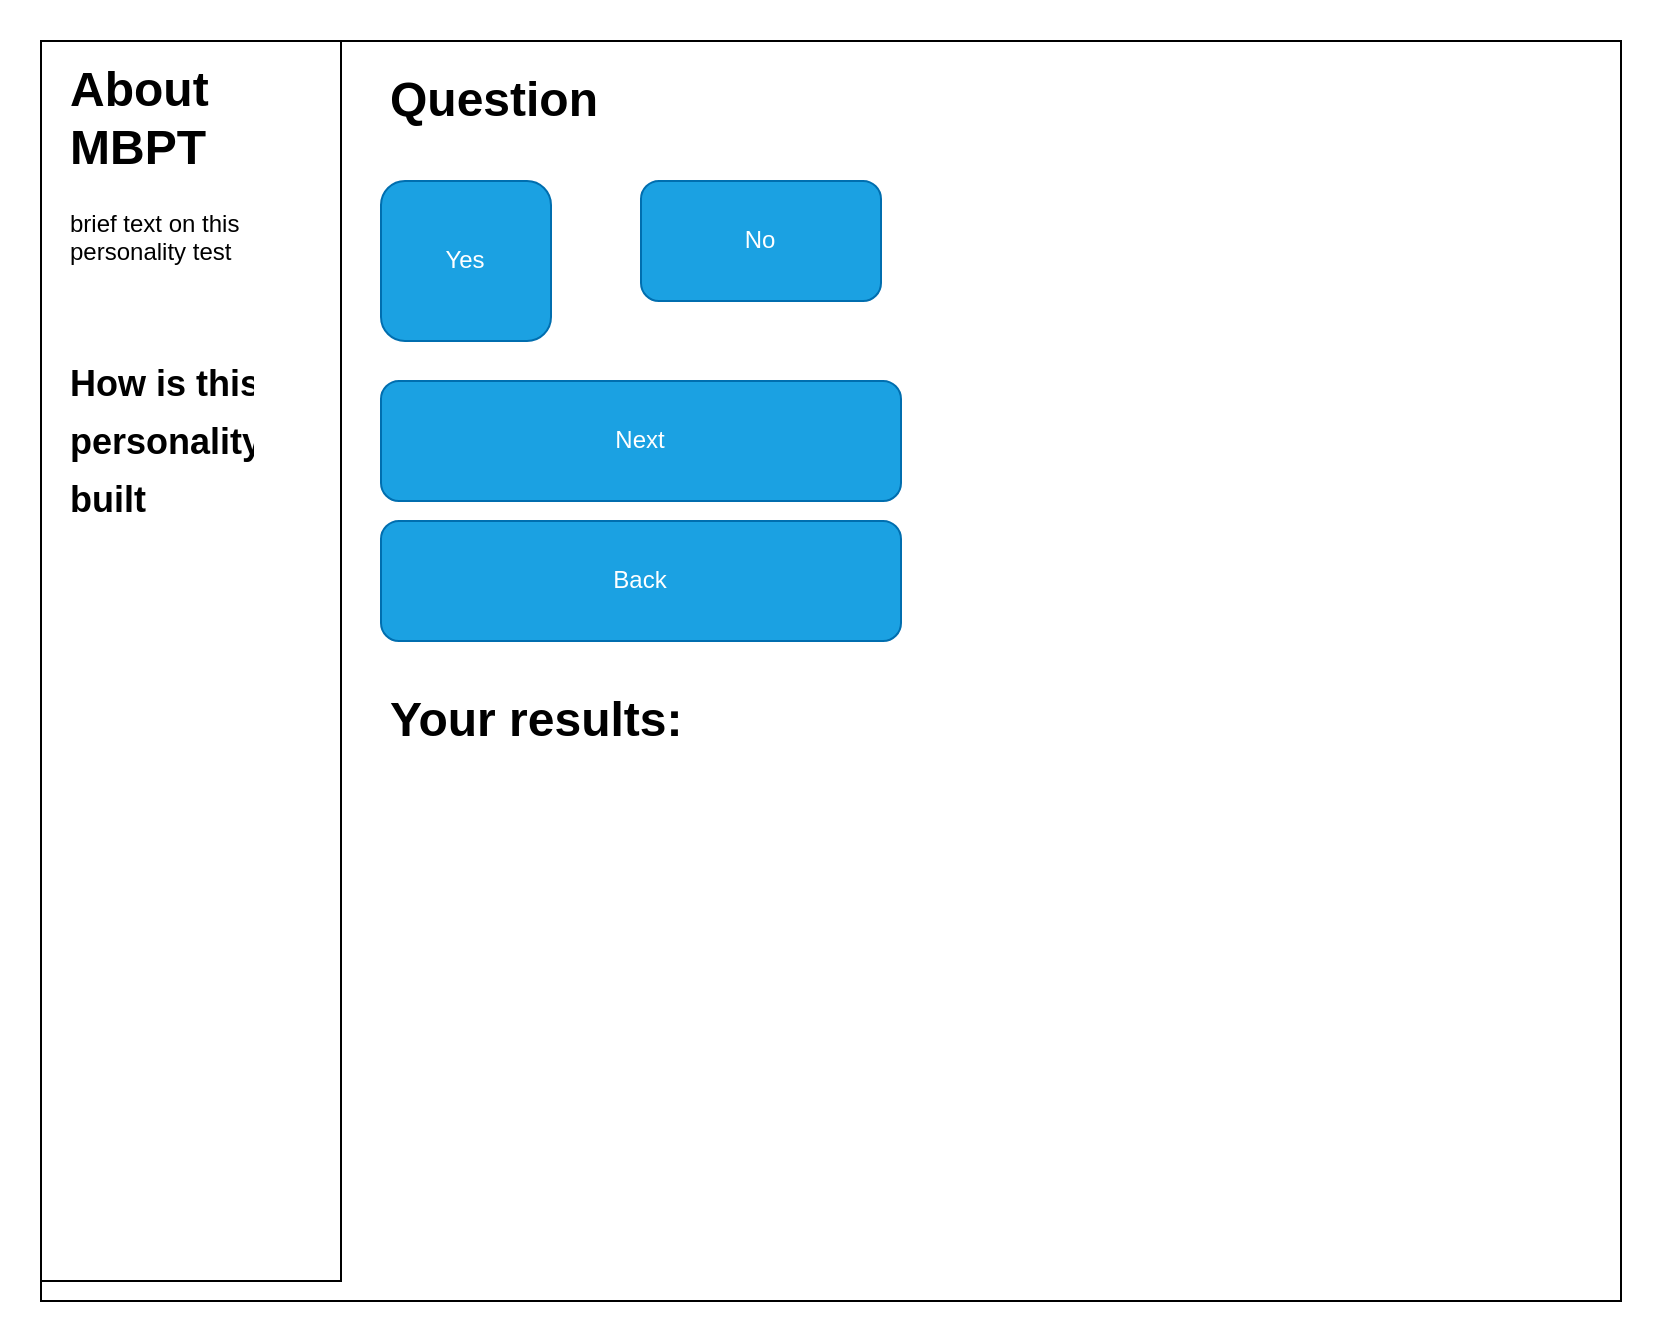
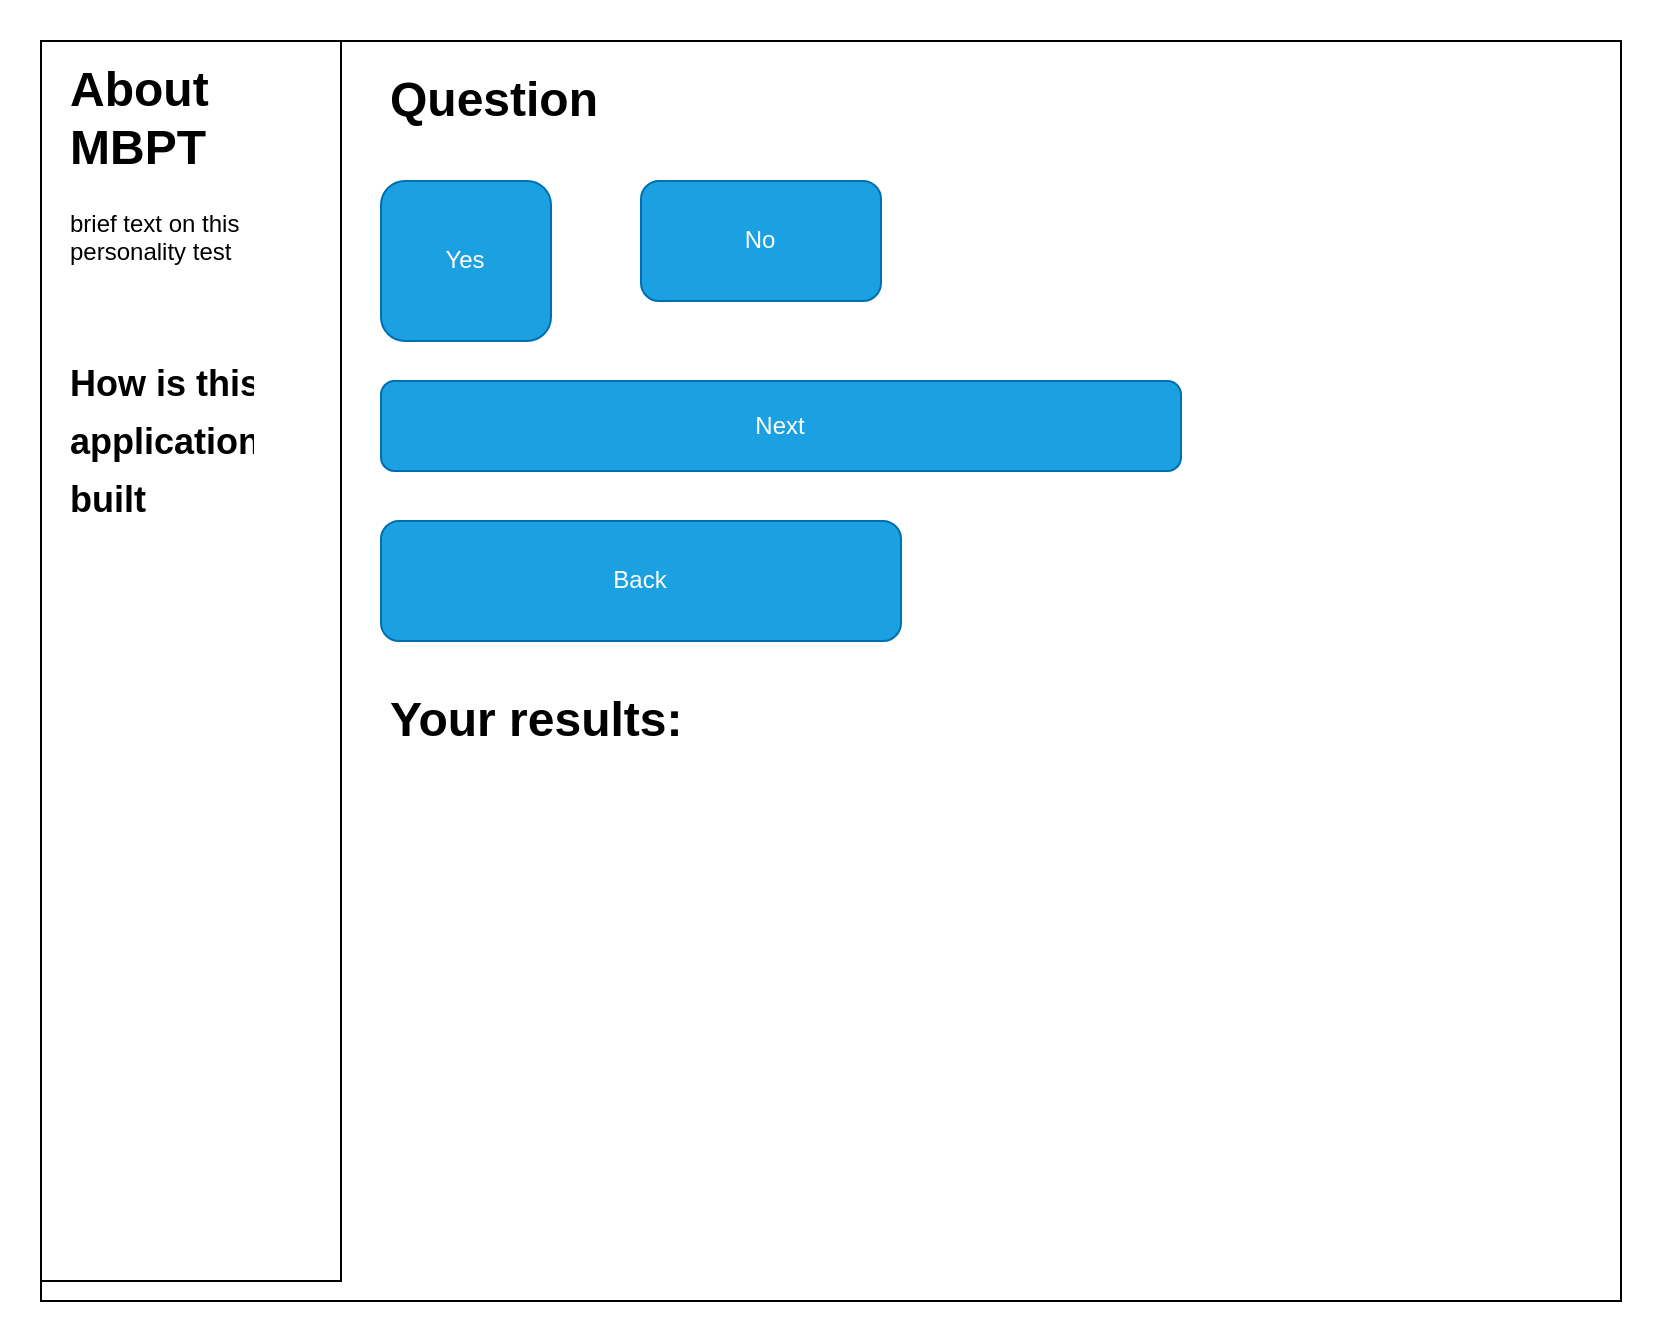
(163, 350) -> (163, 350)
(641, 441) -> (781, 426)
